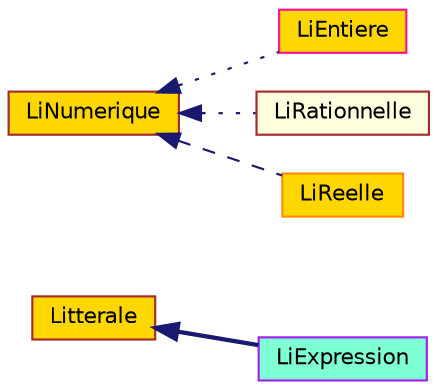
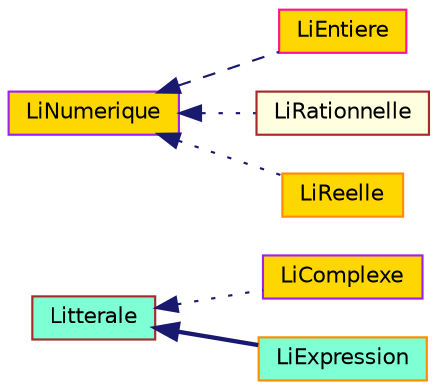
(229, 69) -> (229, 69)
(94, 113) -> (94, 113)
(230, 158) -> (230, 158)
none -> (343, 277)
(94, 318) -> (94, 318)
(343, 359) -> (343, 359)
